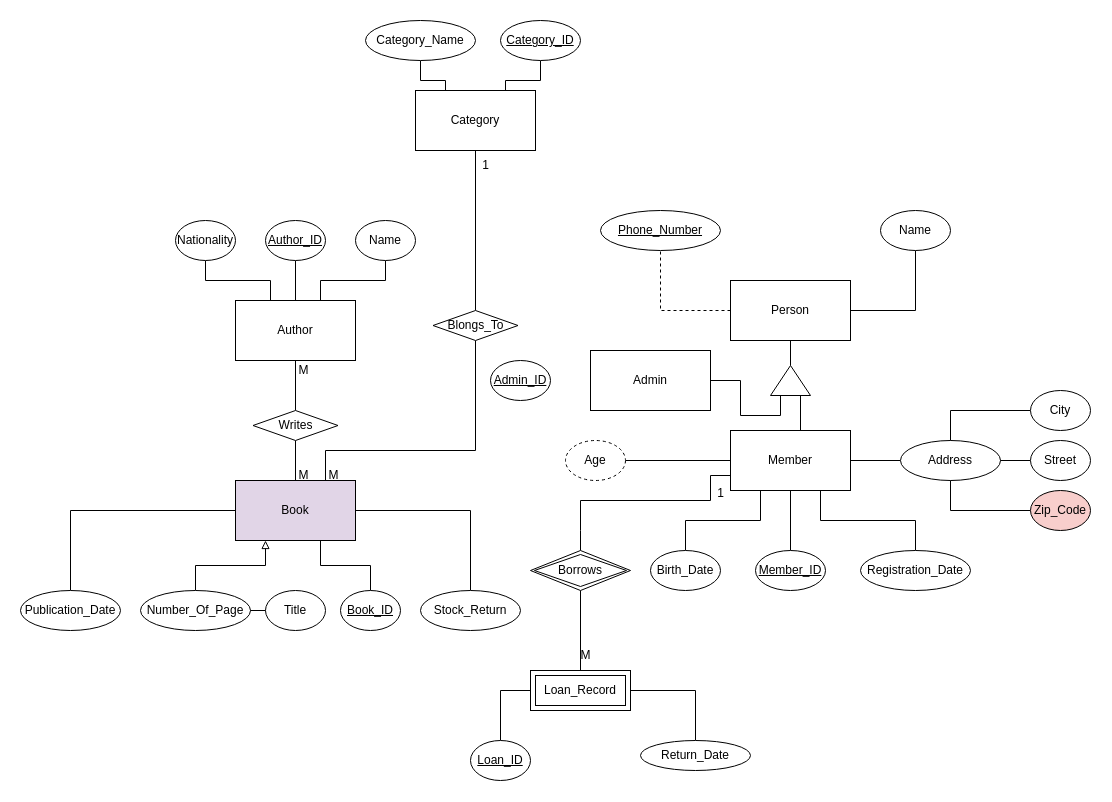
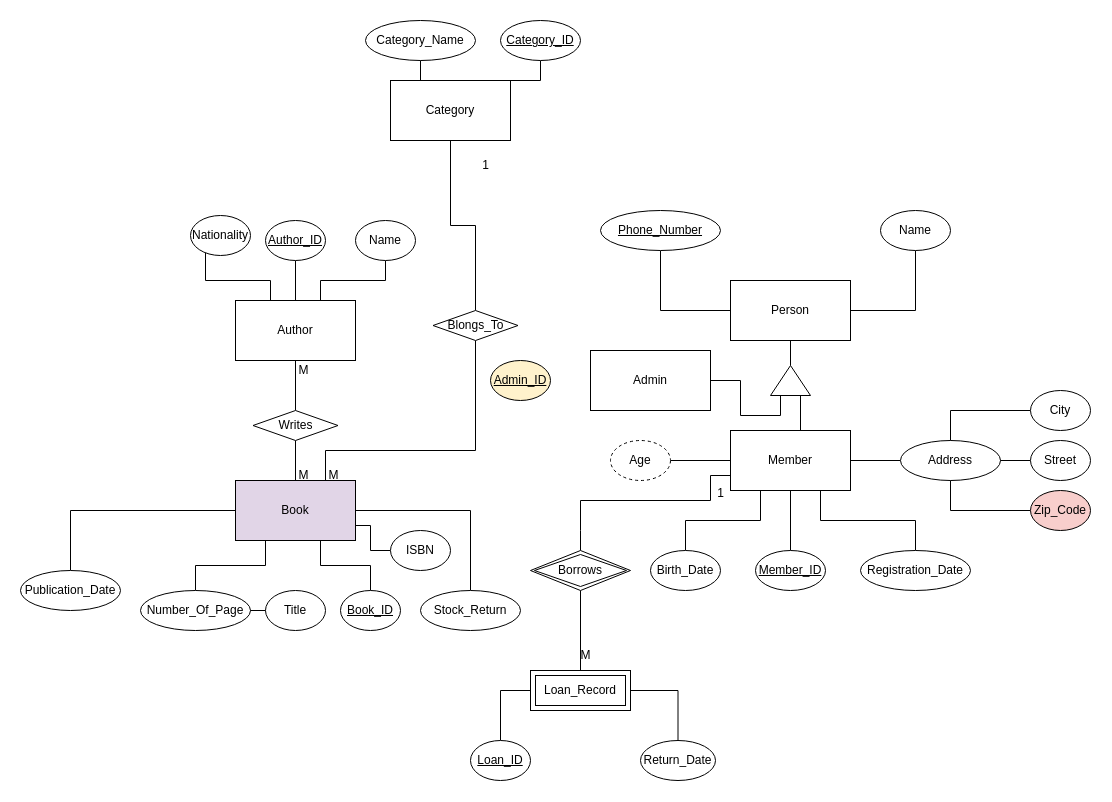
(476, 121) -> (451, 111)
(206, 241) -> (221, 236)
(665, 311) -> (665, 311)
(521, 381) -> (521, 381)
(596, 461) -> (641, 461)
none -> (371, 541)
(266, 550) -> (266, 547)
none -> (421, 551)
(71, 611) -> (71, 591)
(696, 756) -> (678, 761)
